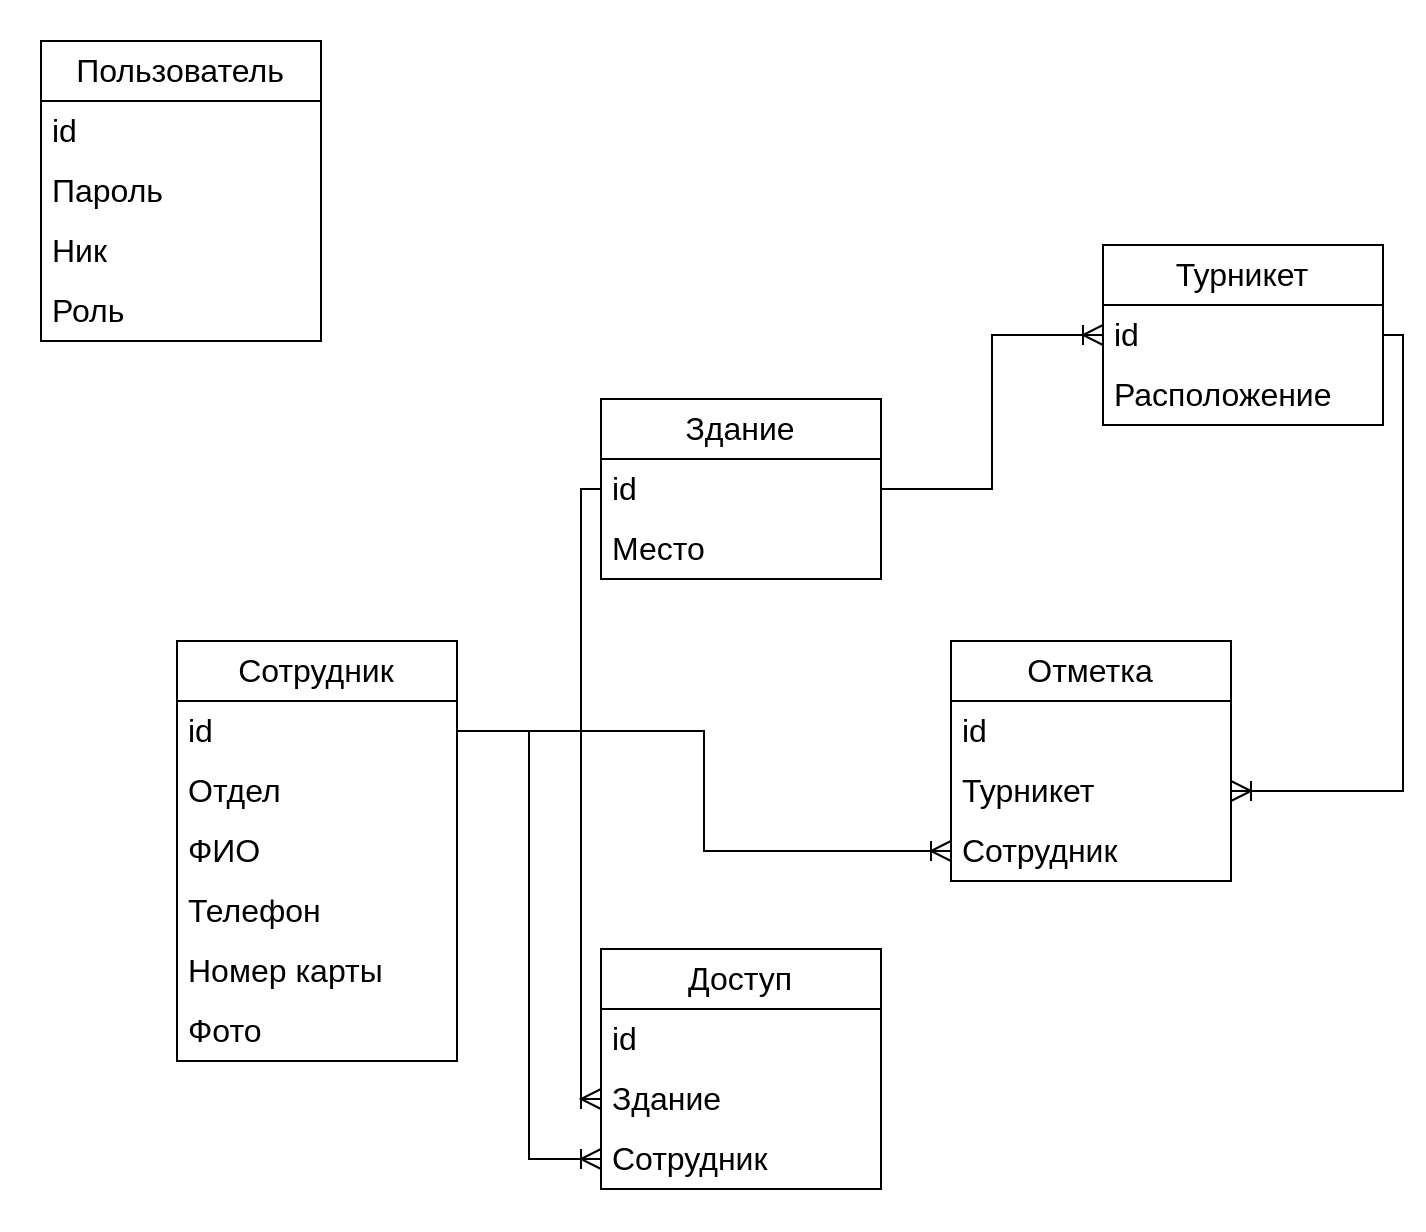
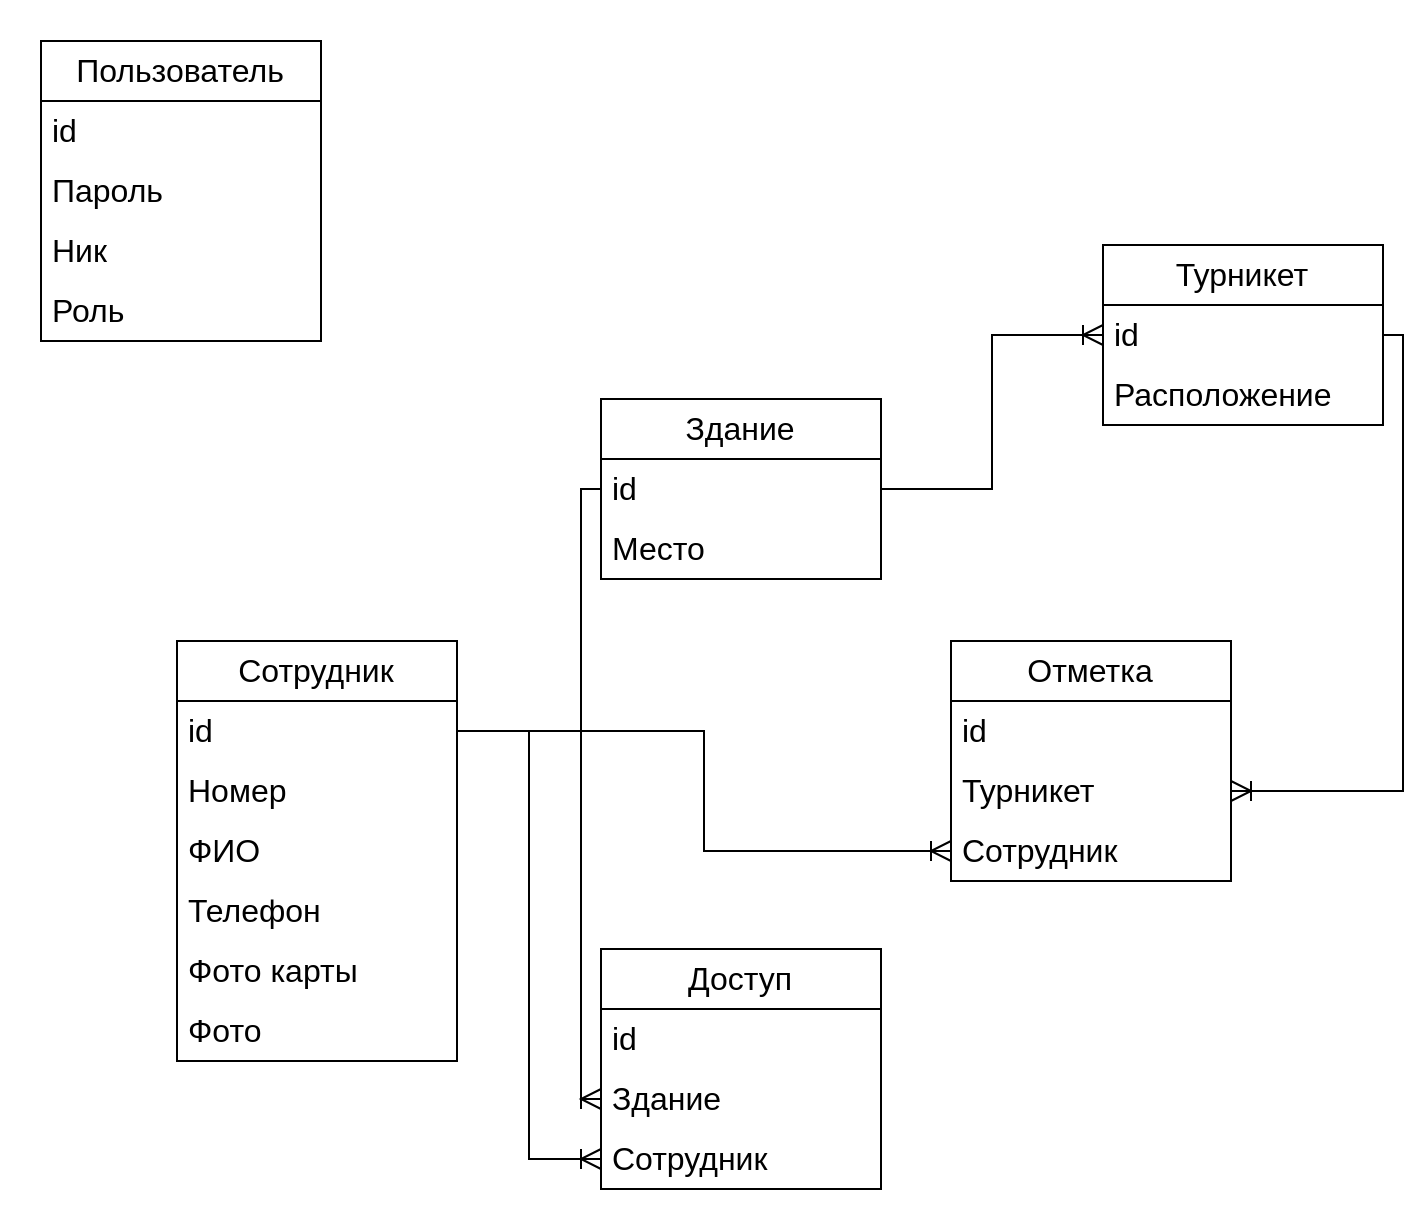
(234, 791) -> (234, 791)
(283, 971) -> (274, 971)
